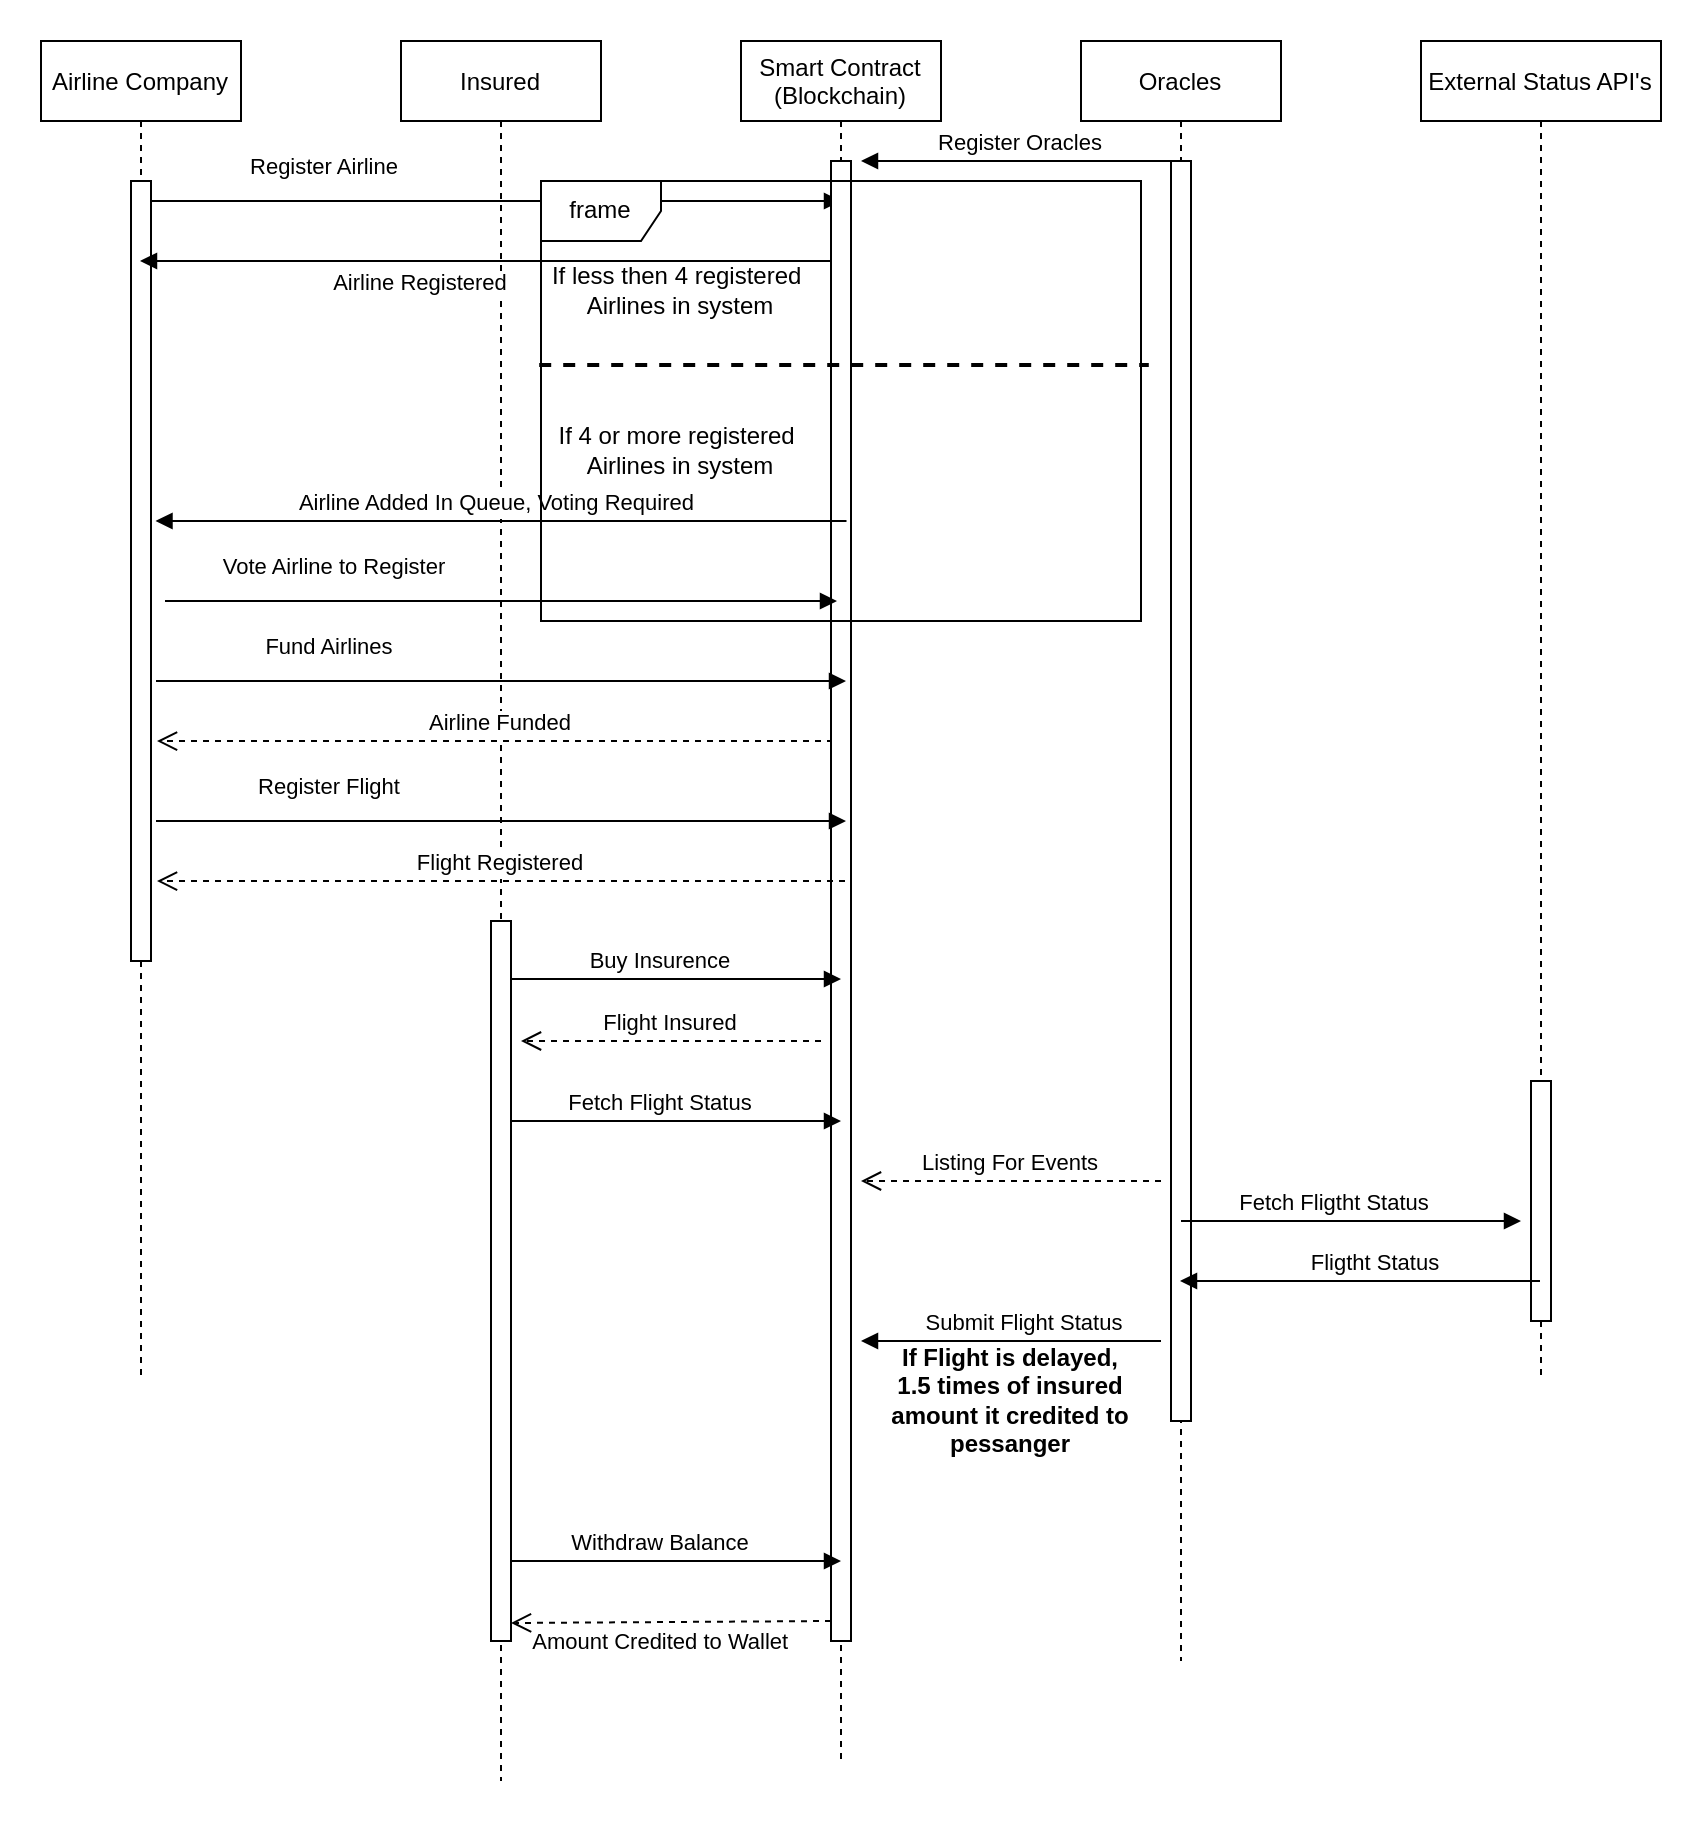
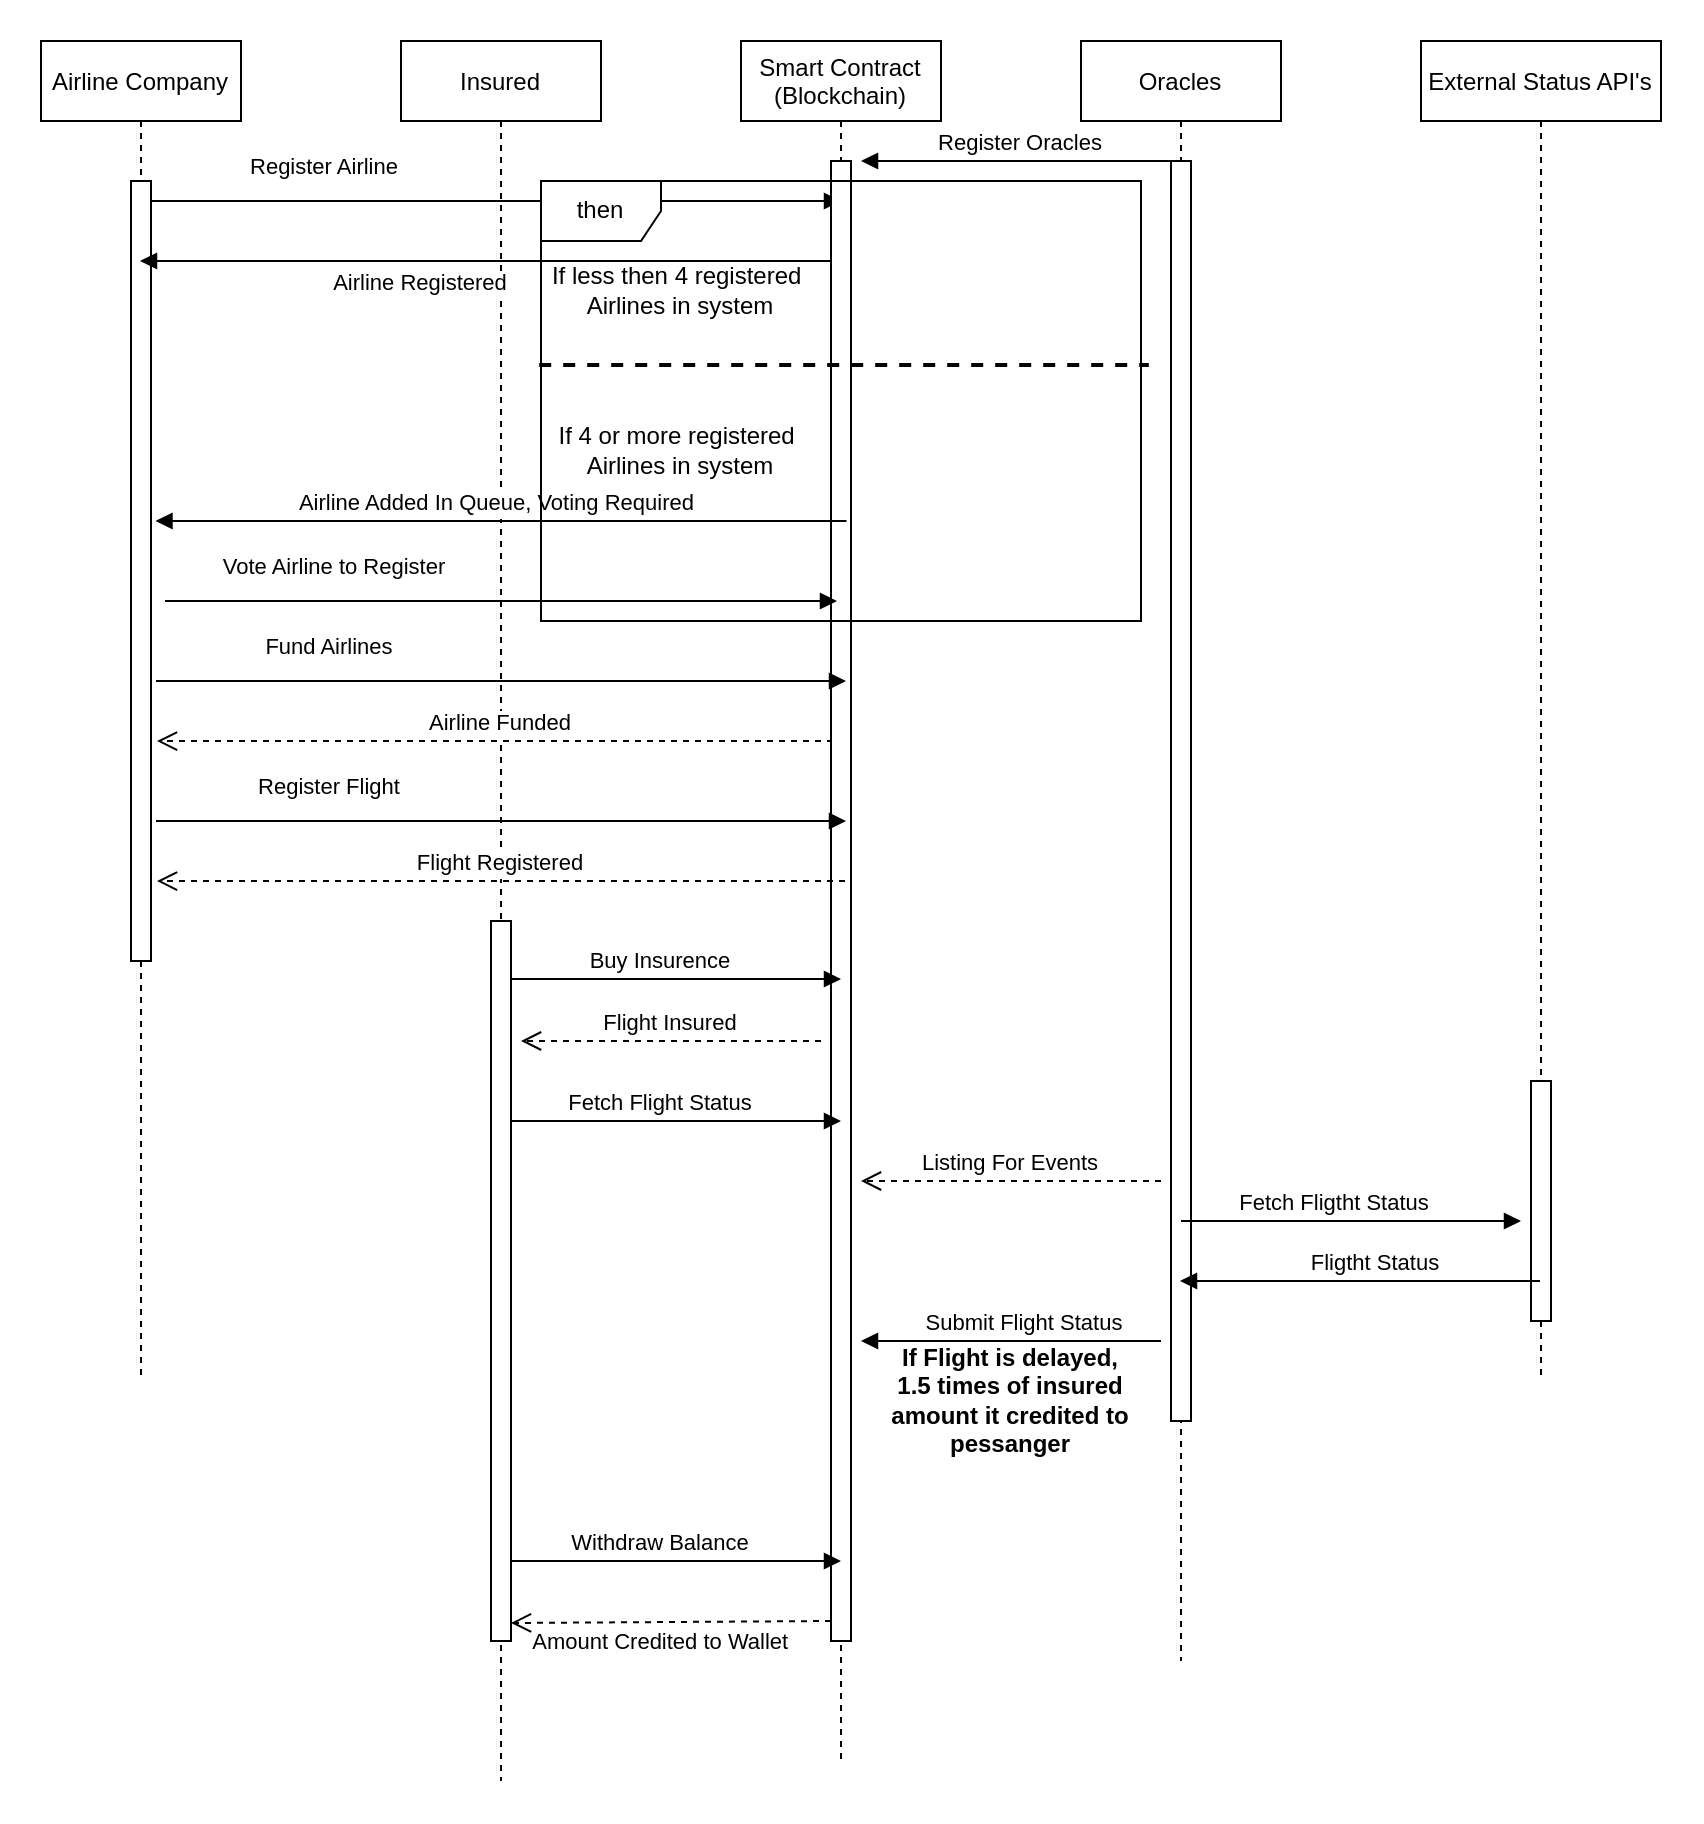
(601, 211) -> (601, 211)
